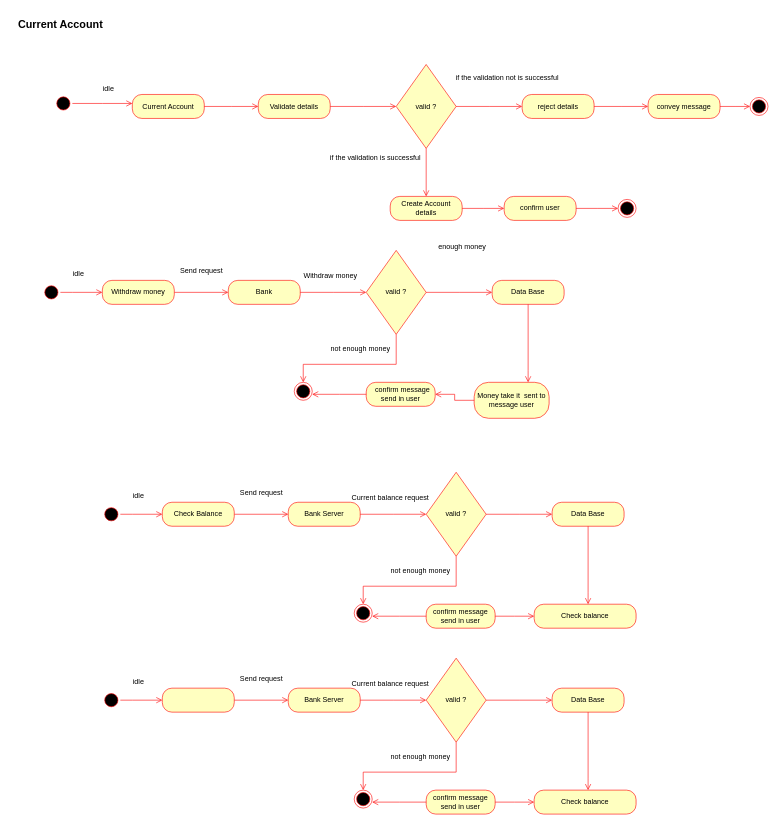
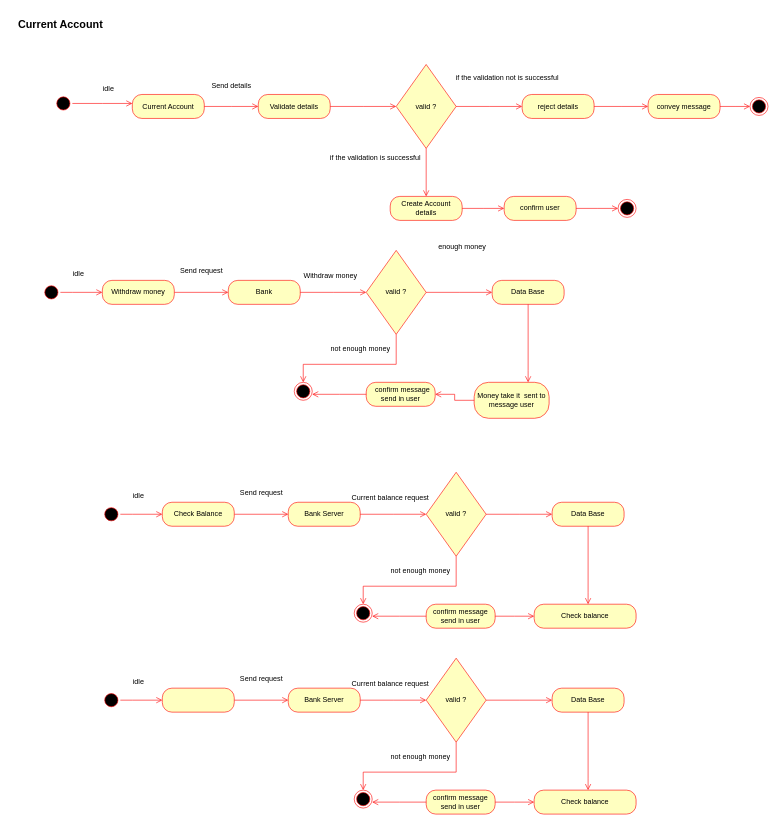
none -> (231, 86)
